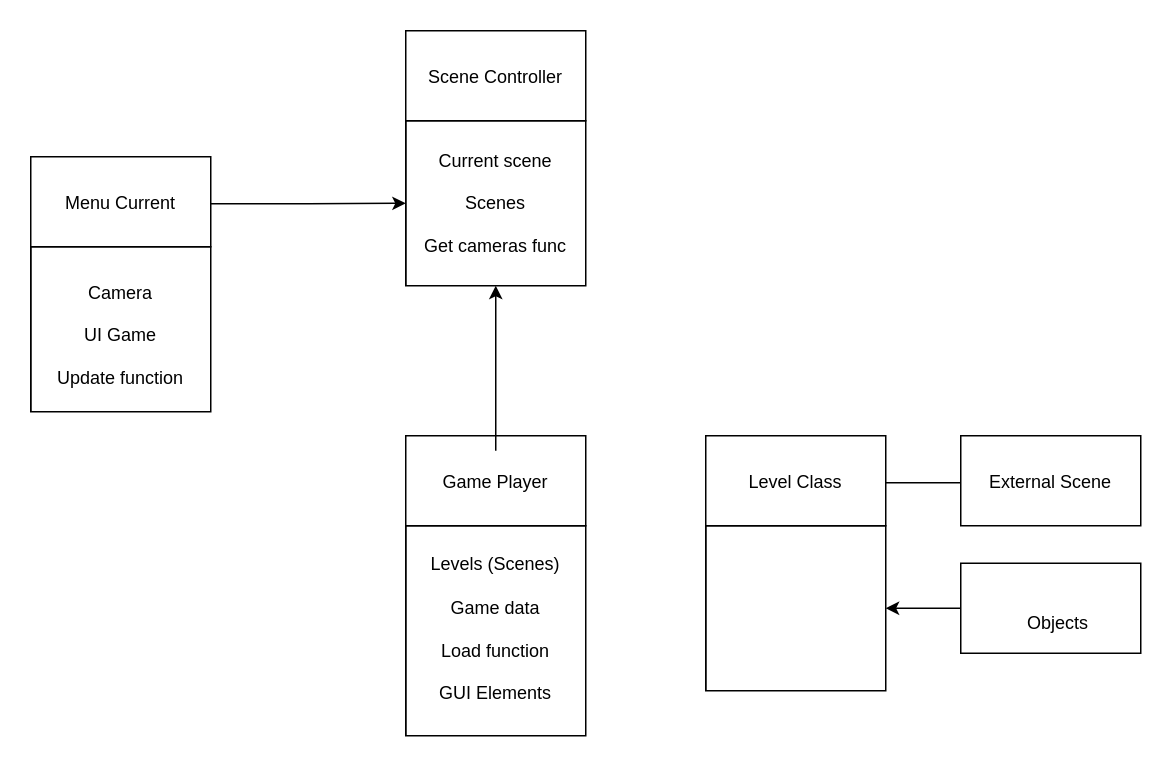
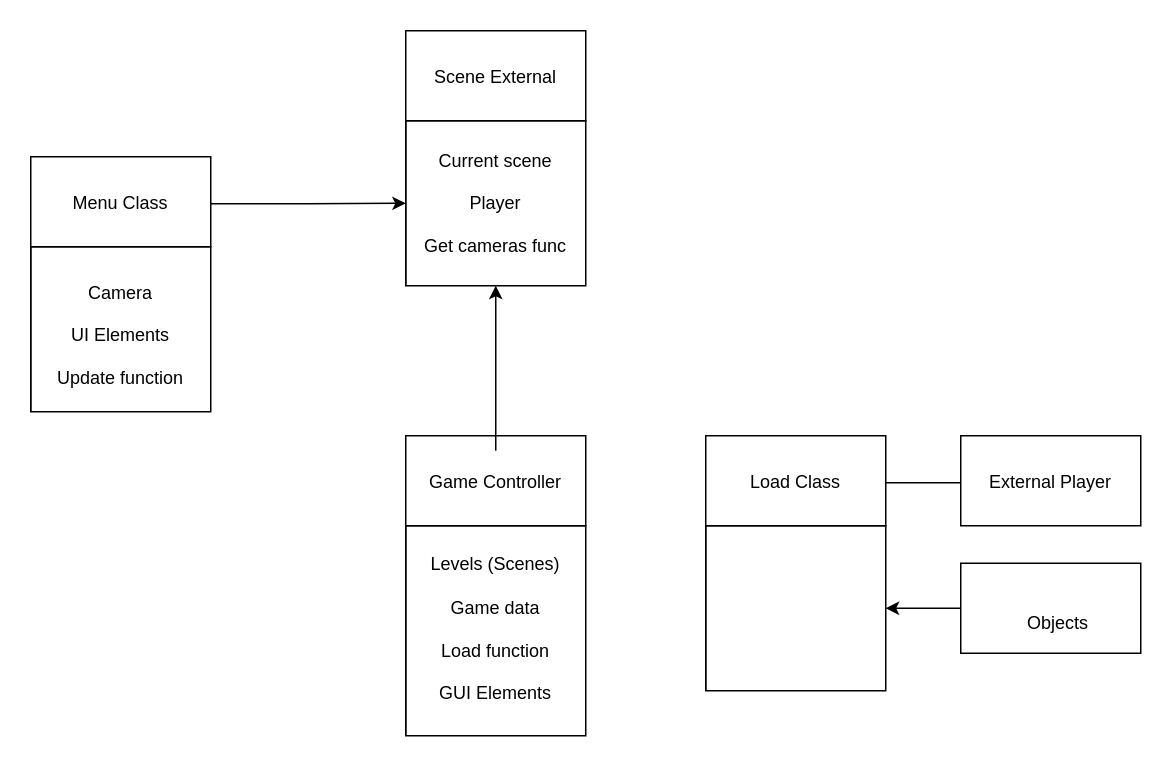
(496, 77) -> (496, 77)
(121, 203) -> (121, 203)
(496, 203) -> (496, 203)
(121, 335) -> (121, 335)
(496, 482) -> (496, 482)
(796, 482) -> (796, 482)
(1051, 482) -> (1051, 482)
